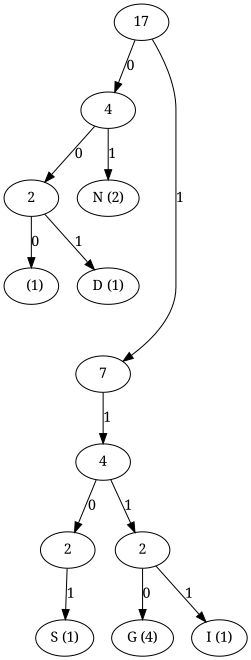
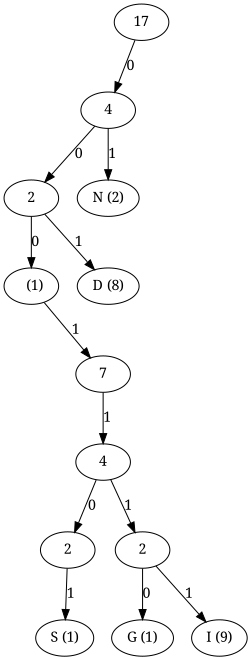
(176, 203) -> (64, 326)
(108, 286) -> (108, 286)
(143, 638) -> (143, 638)
(219, 638) -> (219, 638)
